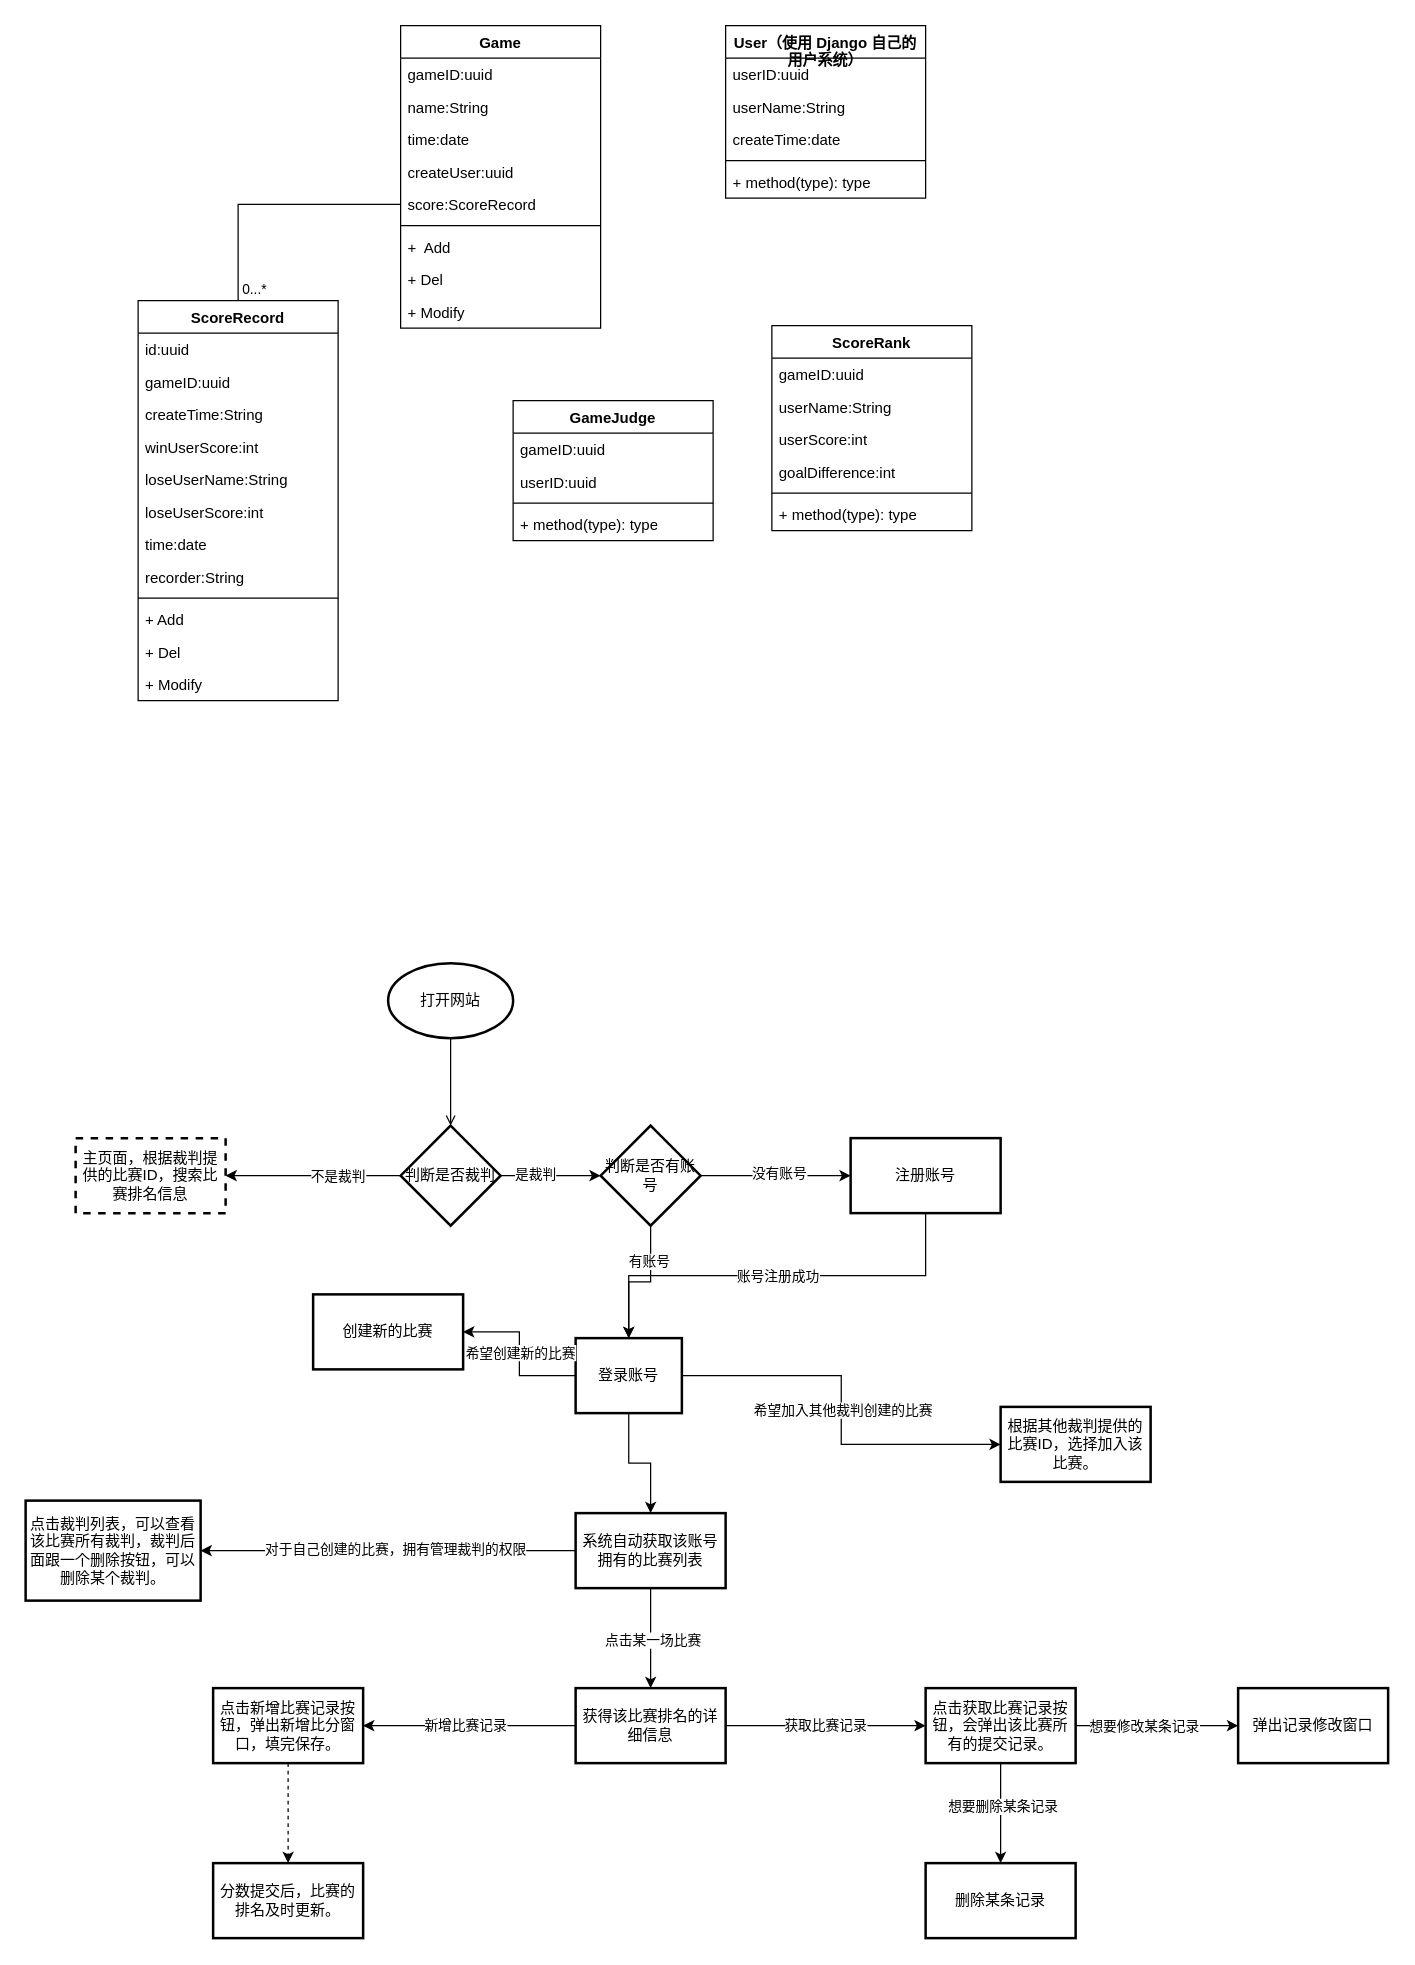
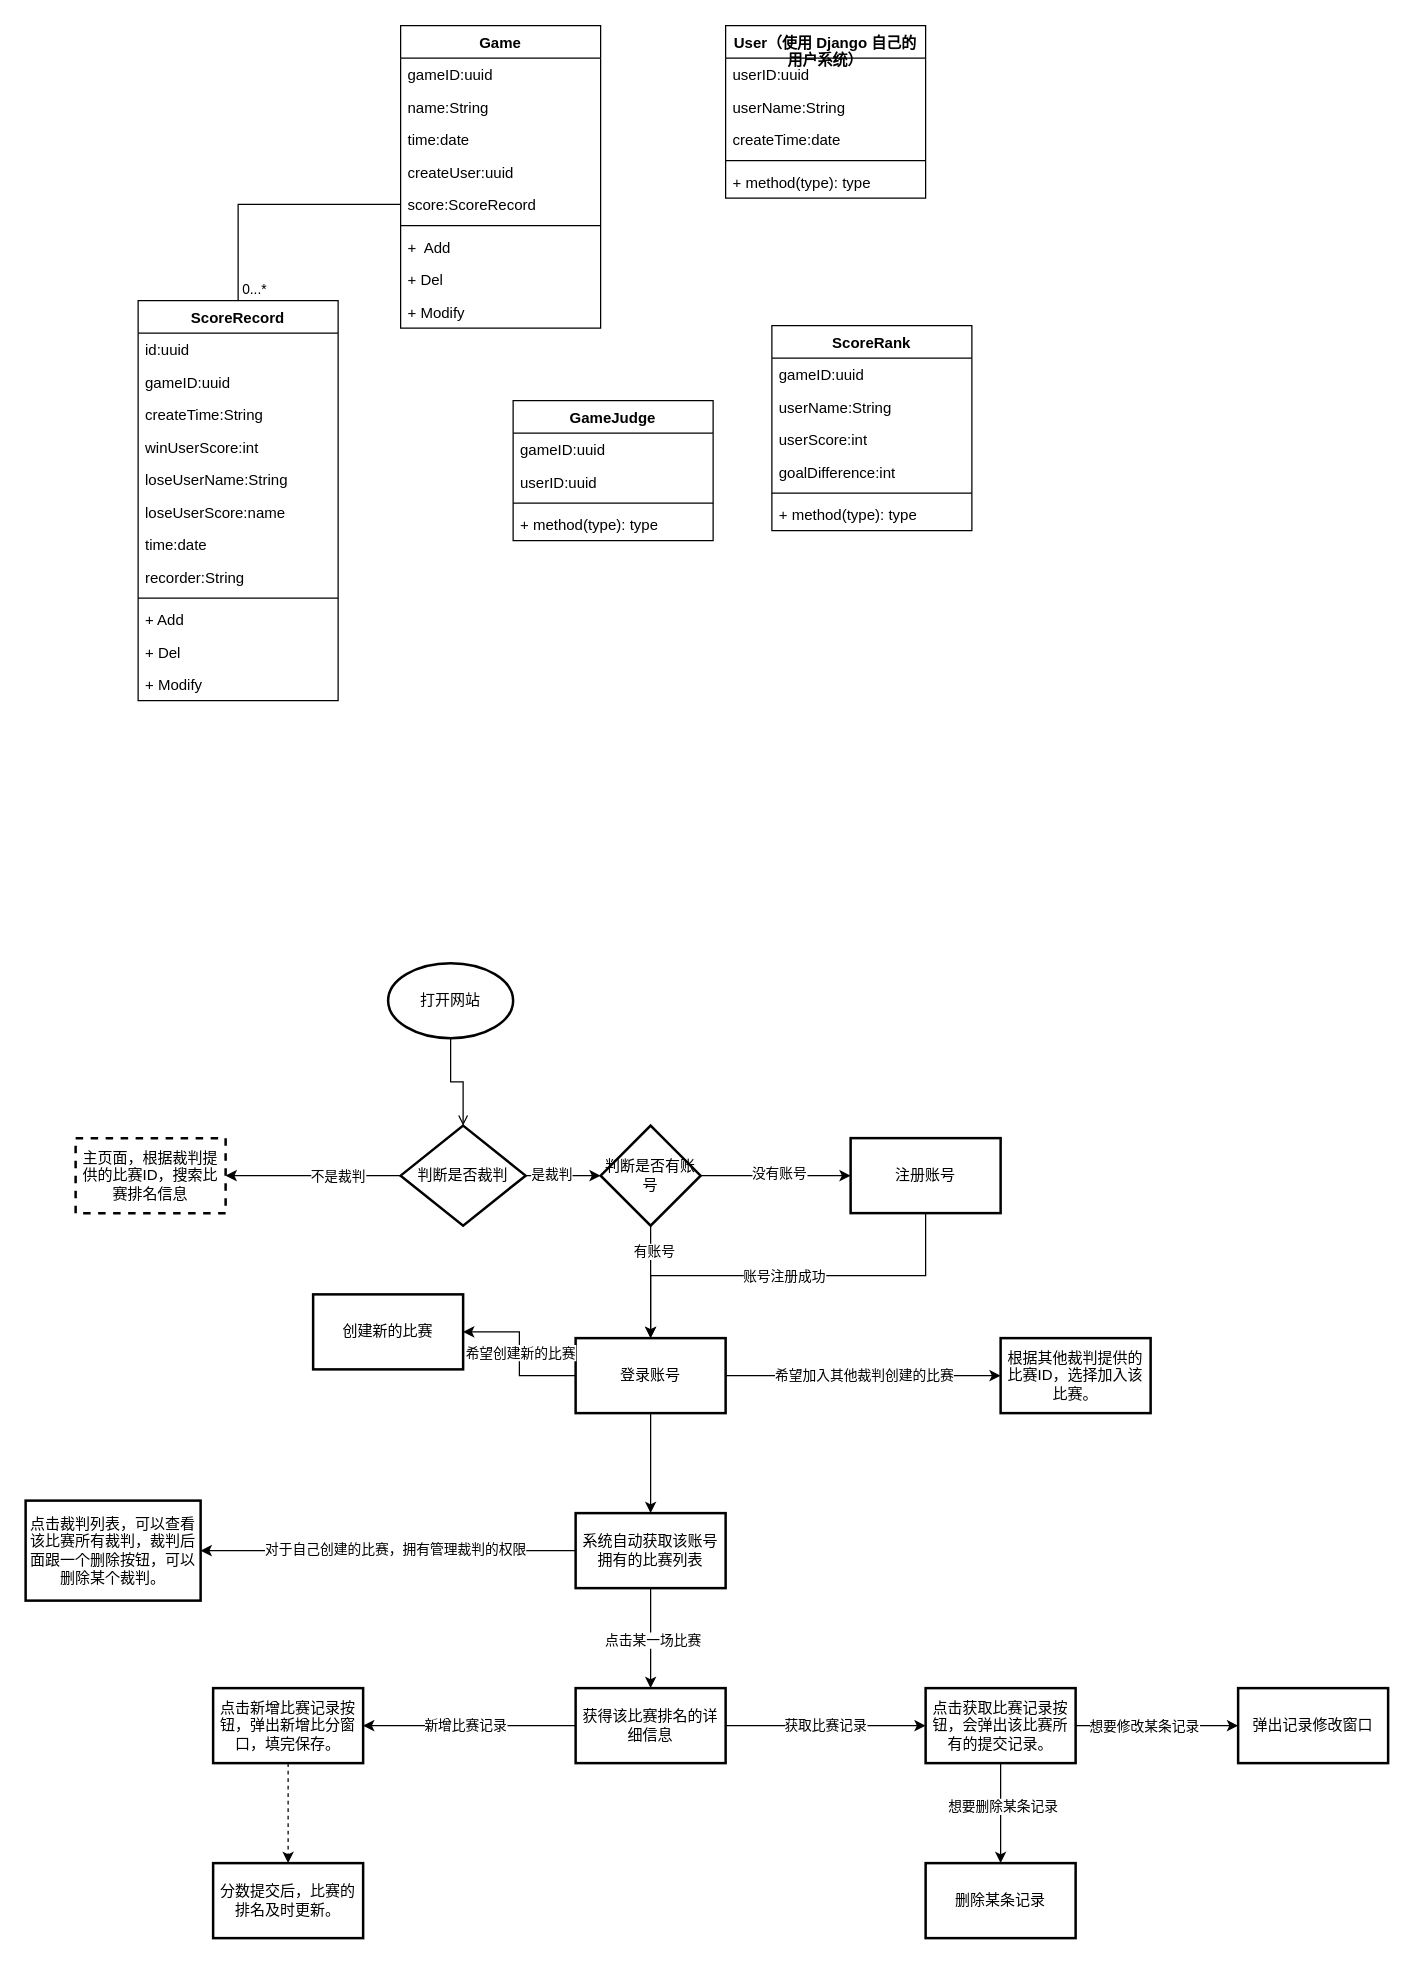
(211, 513) -> (217, 513)
(451, 1176) -> (463, 1176)
(629, 1376) -> (651, 1376)
(1076, 1444) -> (1076, 1376)
